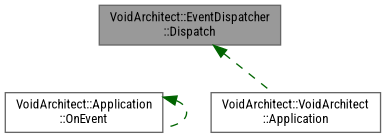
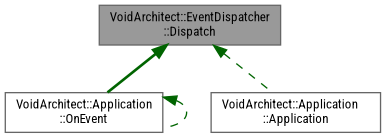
none -> (132, 73)
(296, 113) -> (296, 113)
